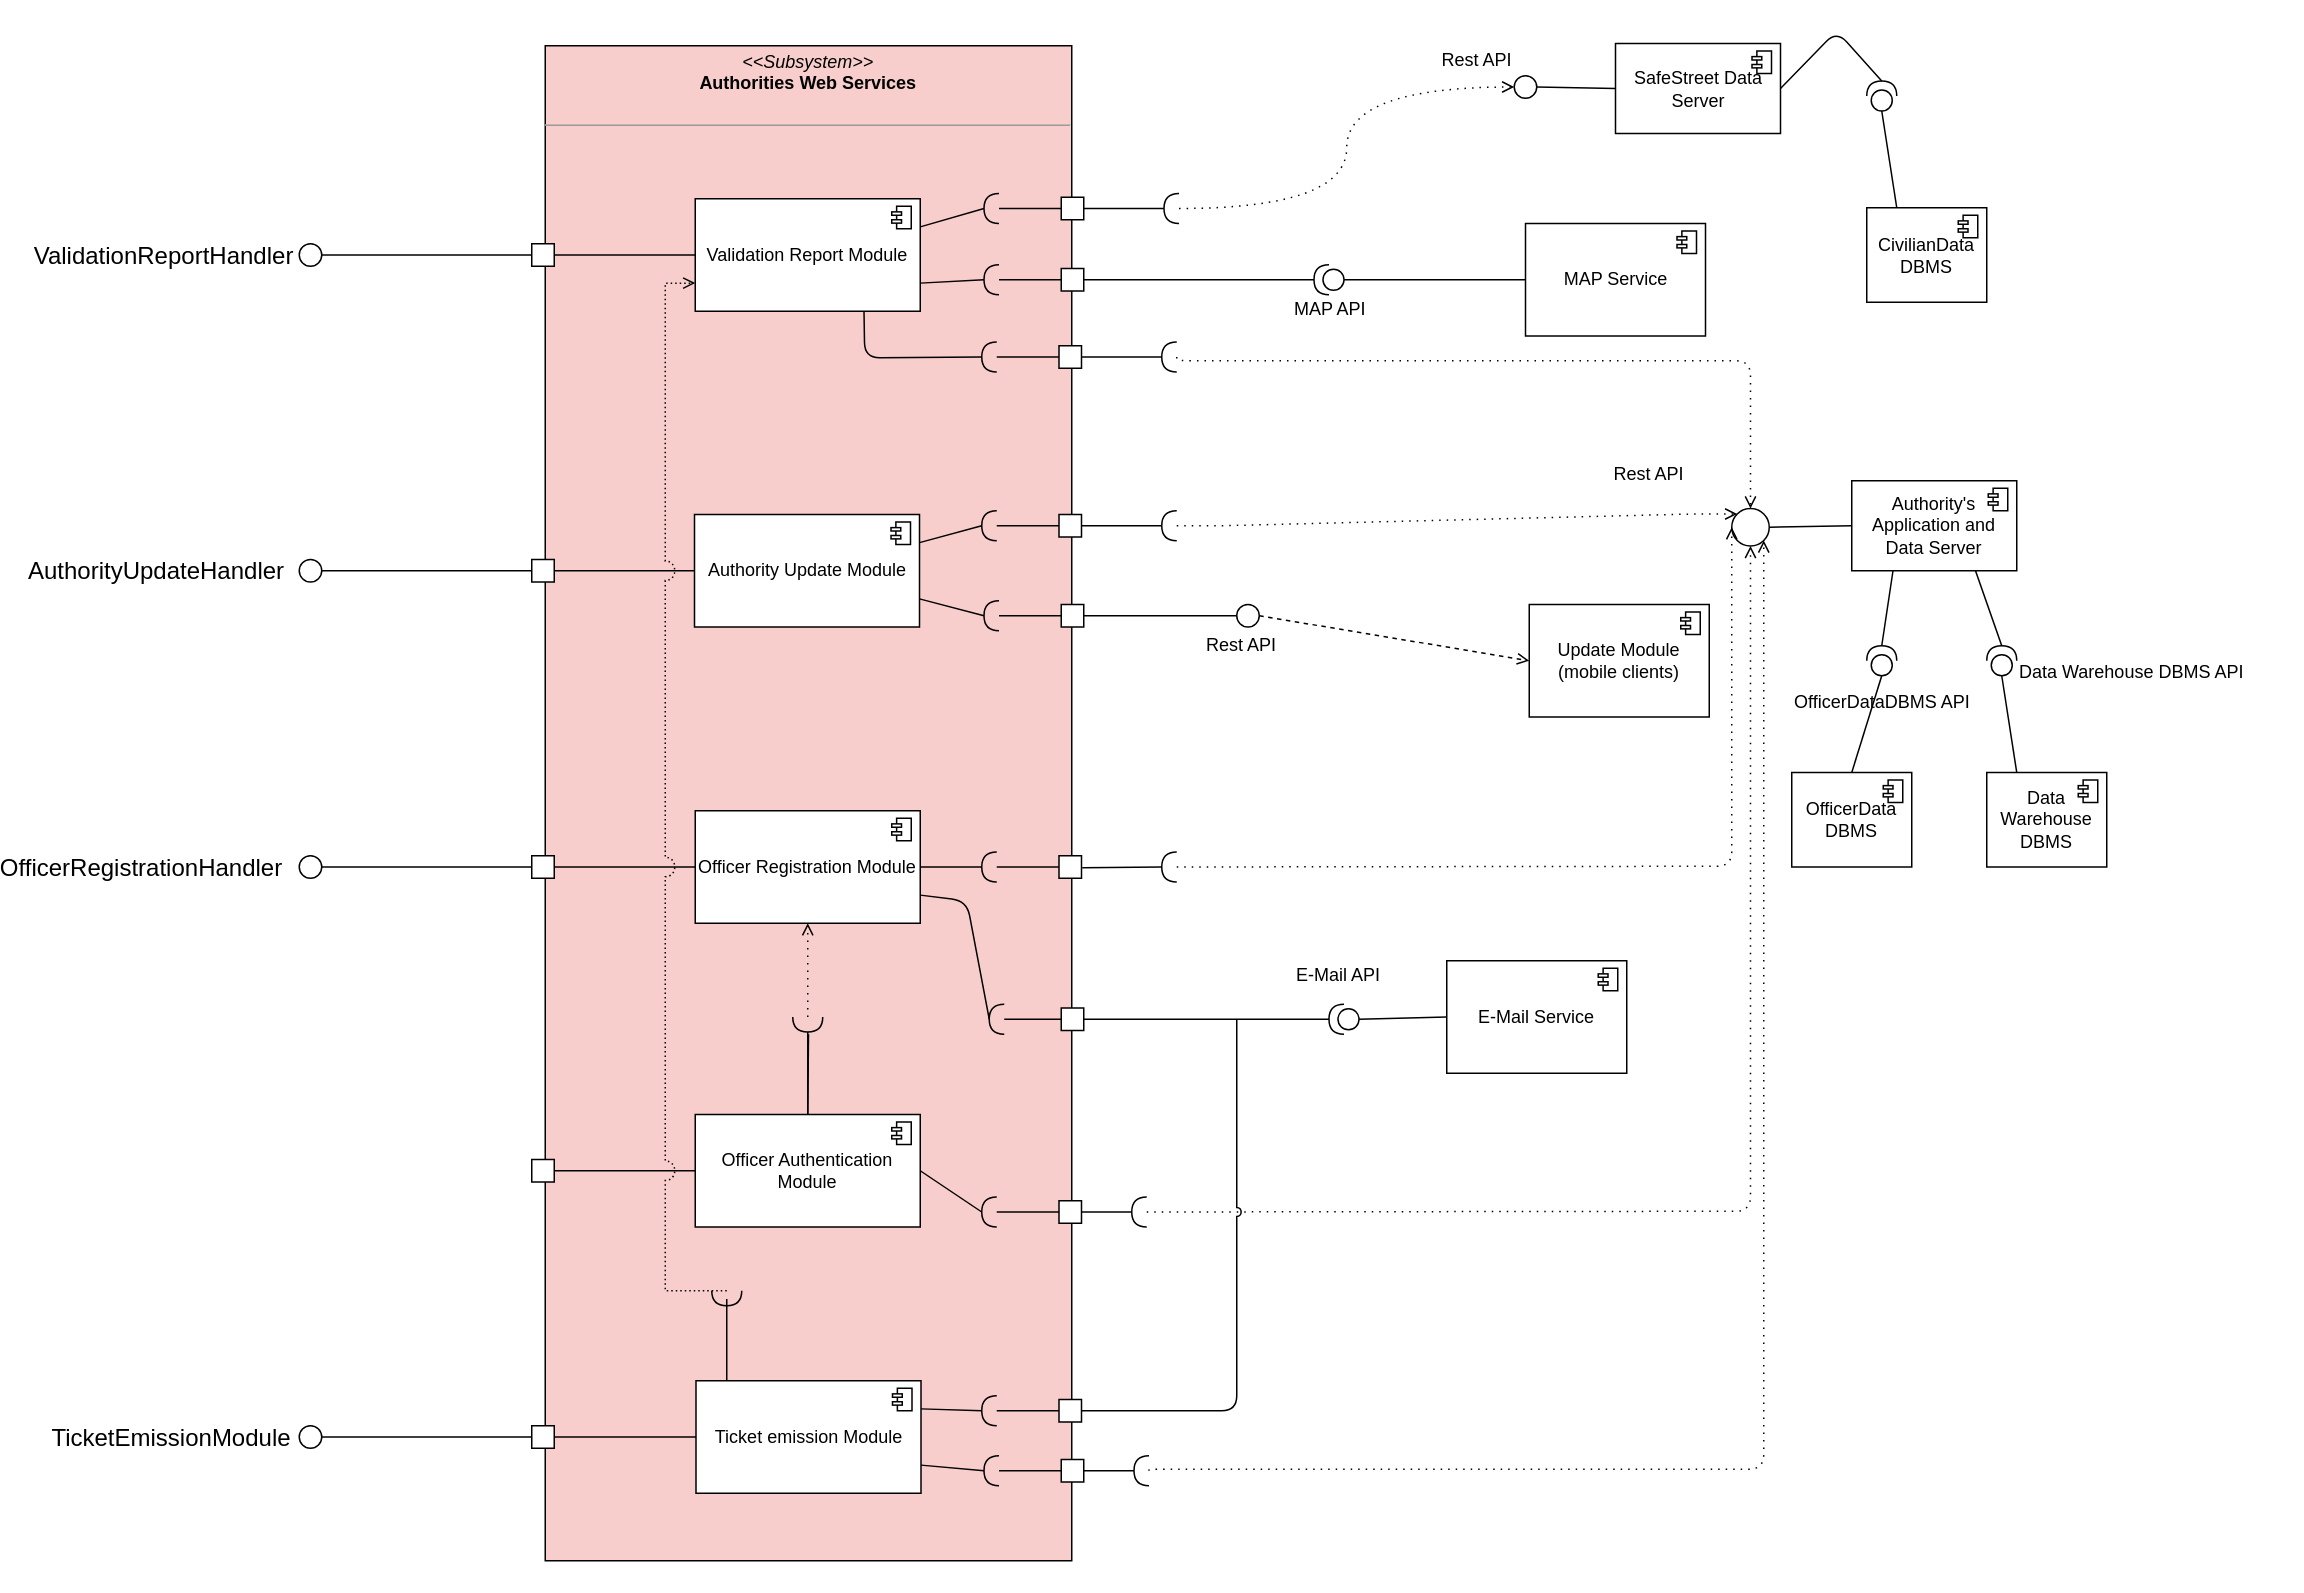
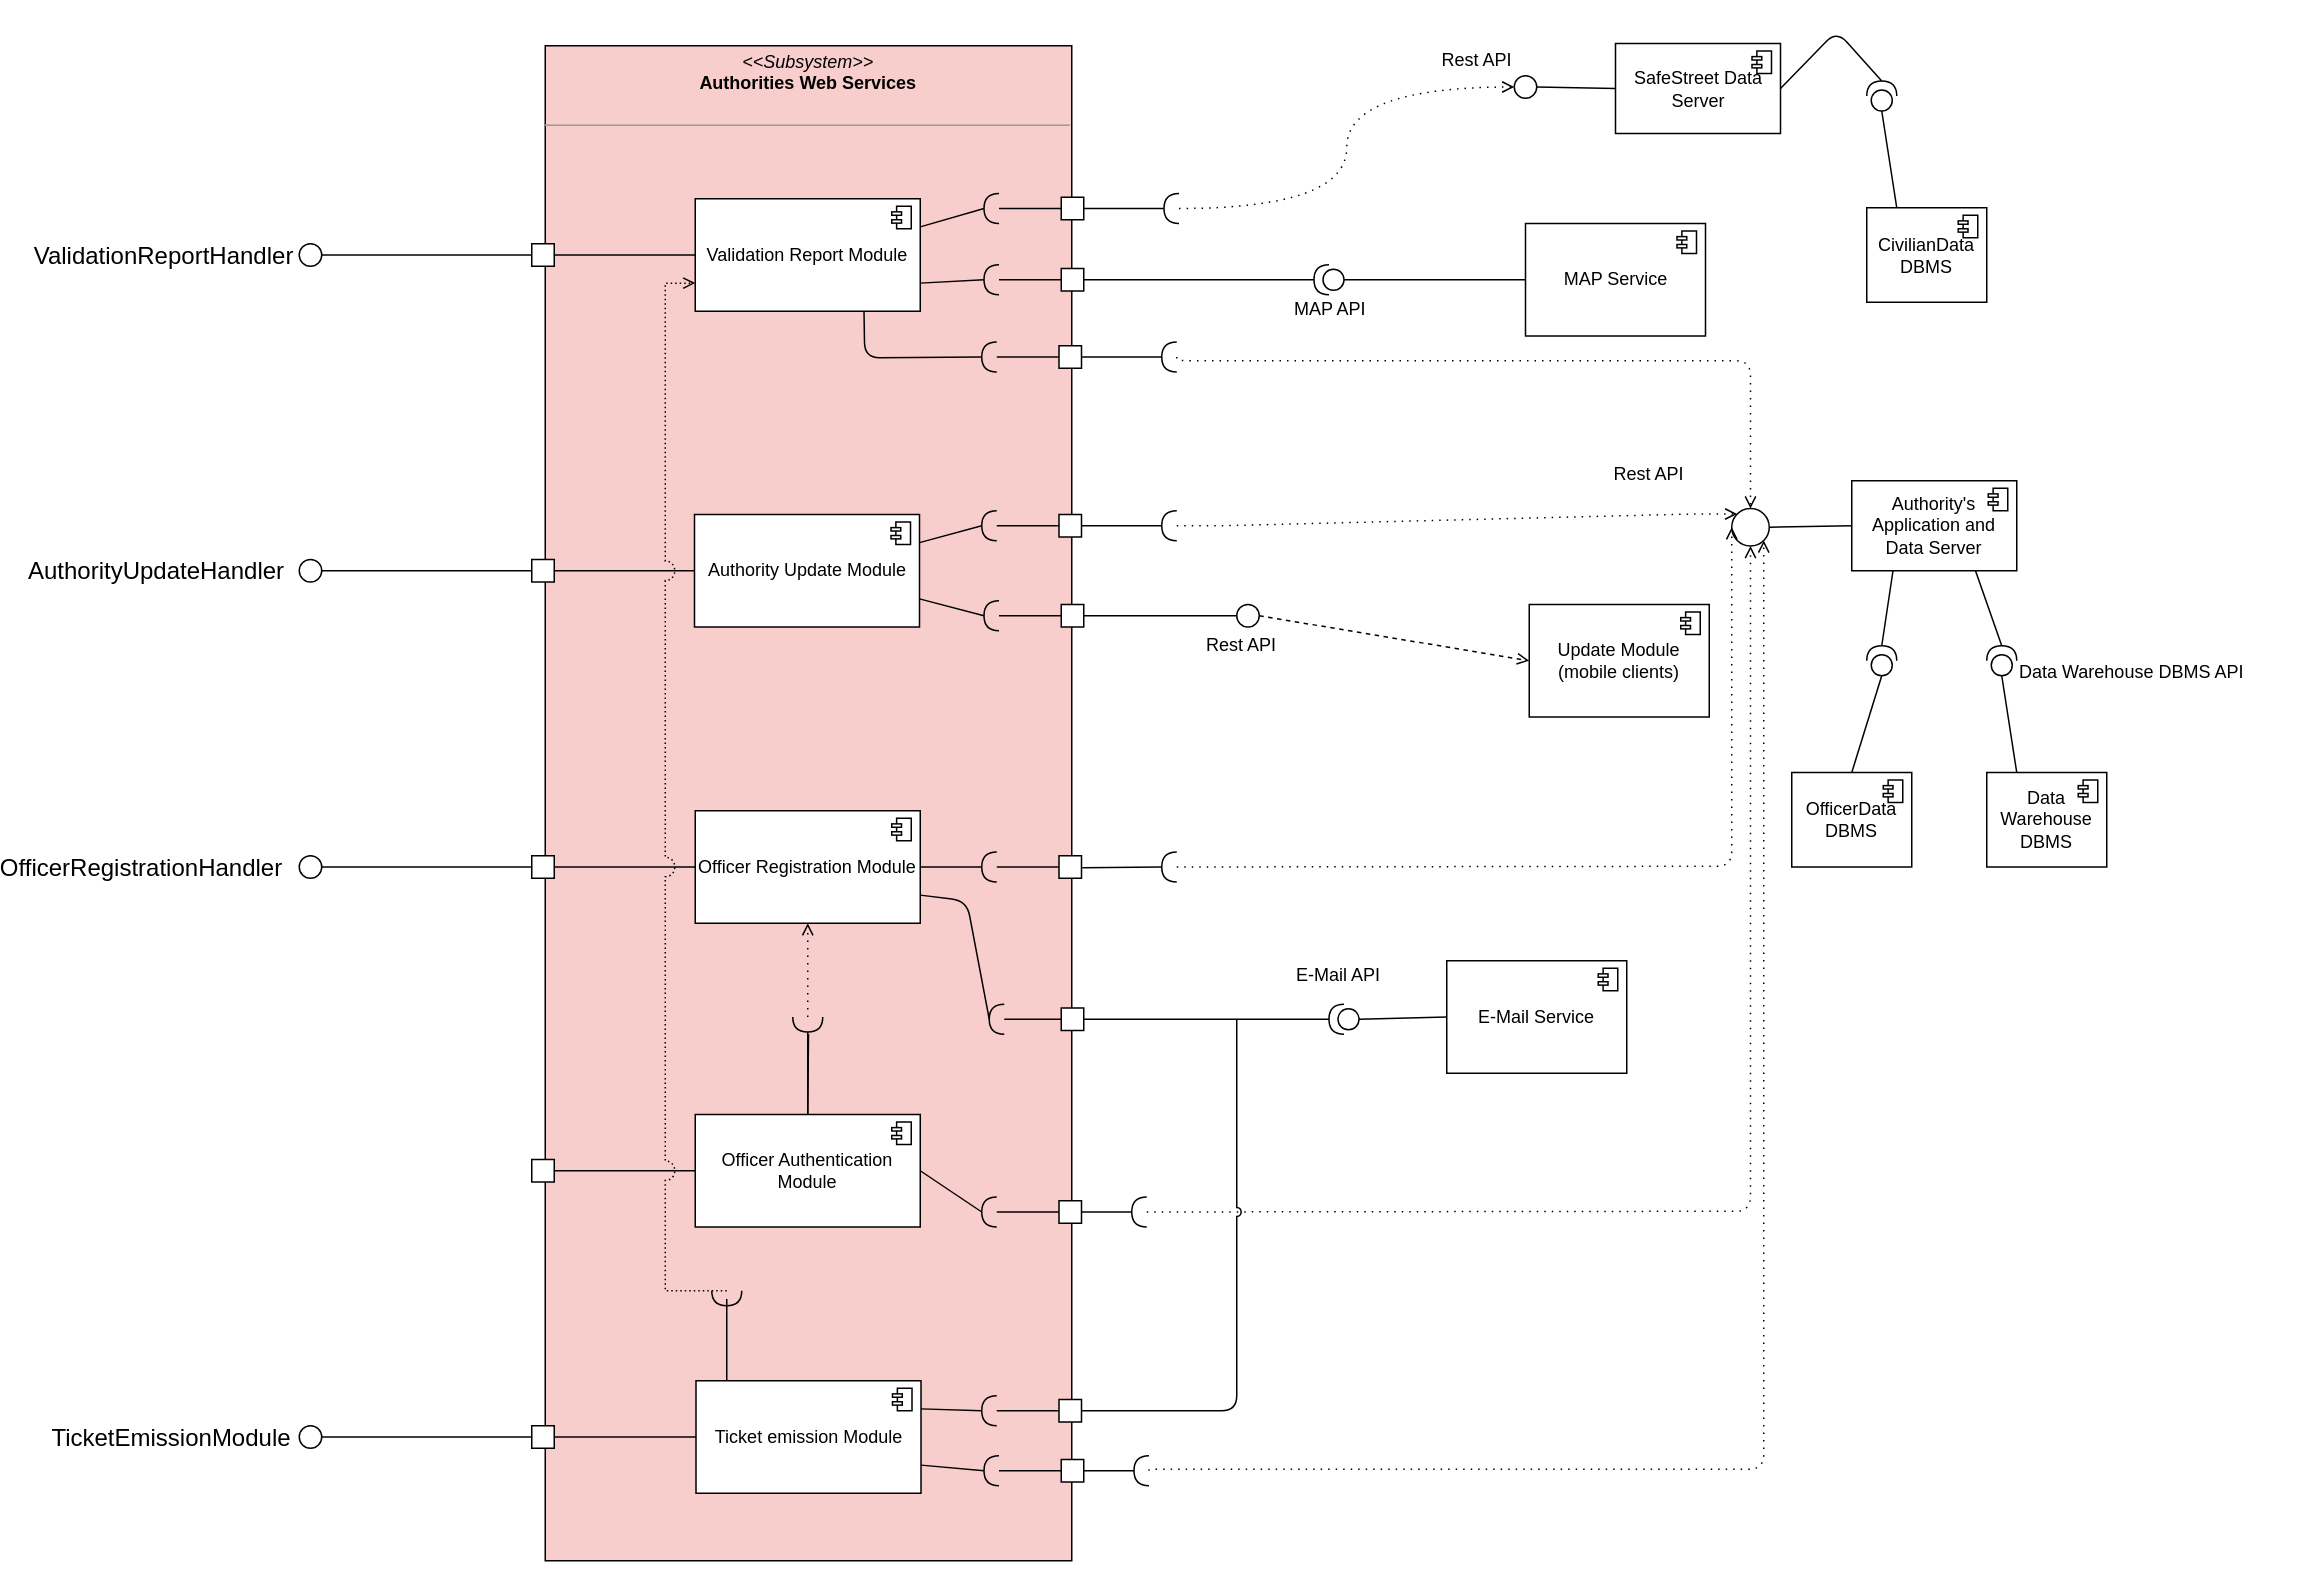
(1889, 702) -> none
